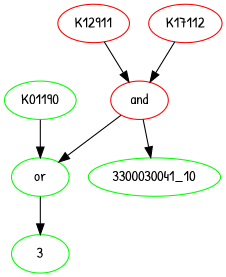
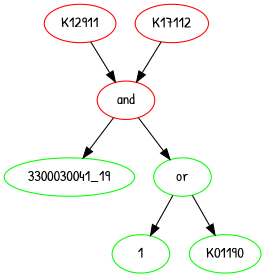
(40, 133) -> (201, 210)
(154, 177) -> (69, 177)
(40, 254) -> (141, 254)
